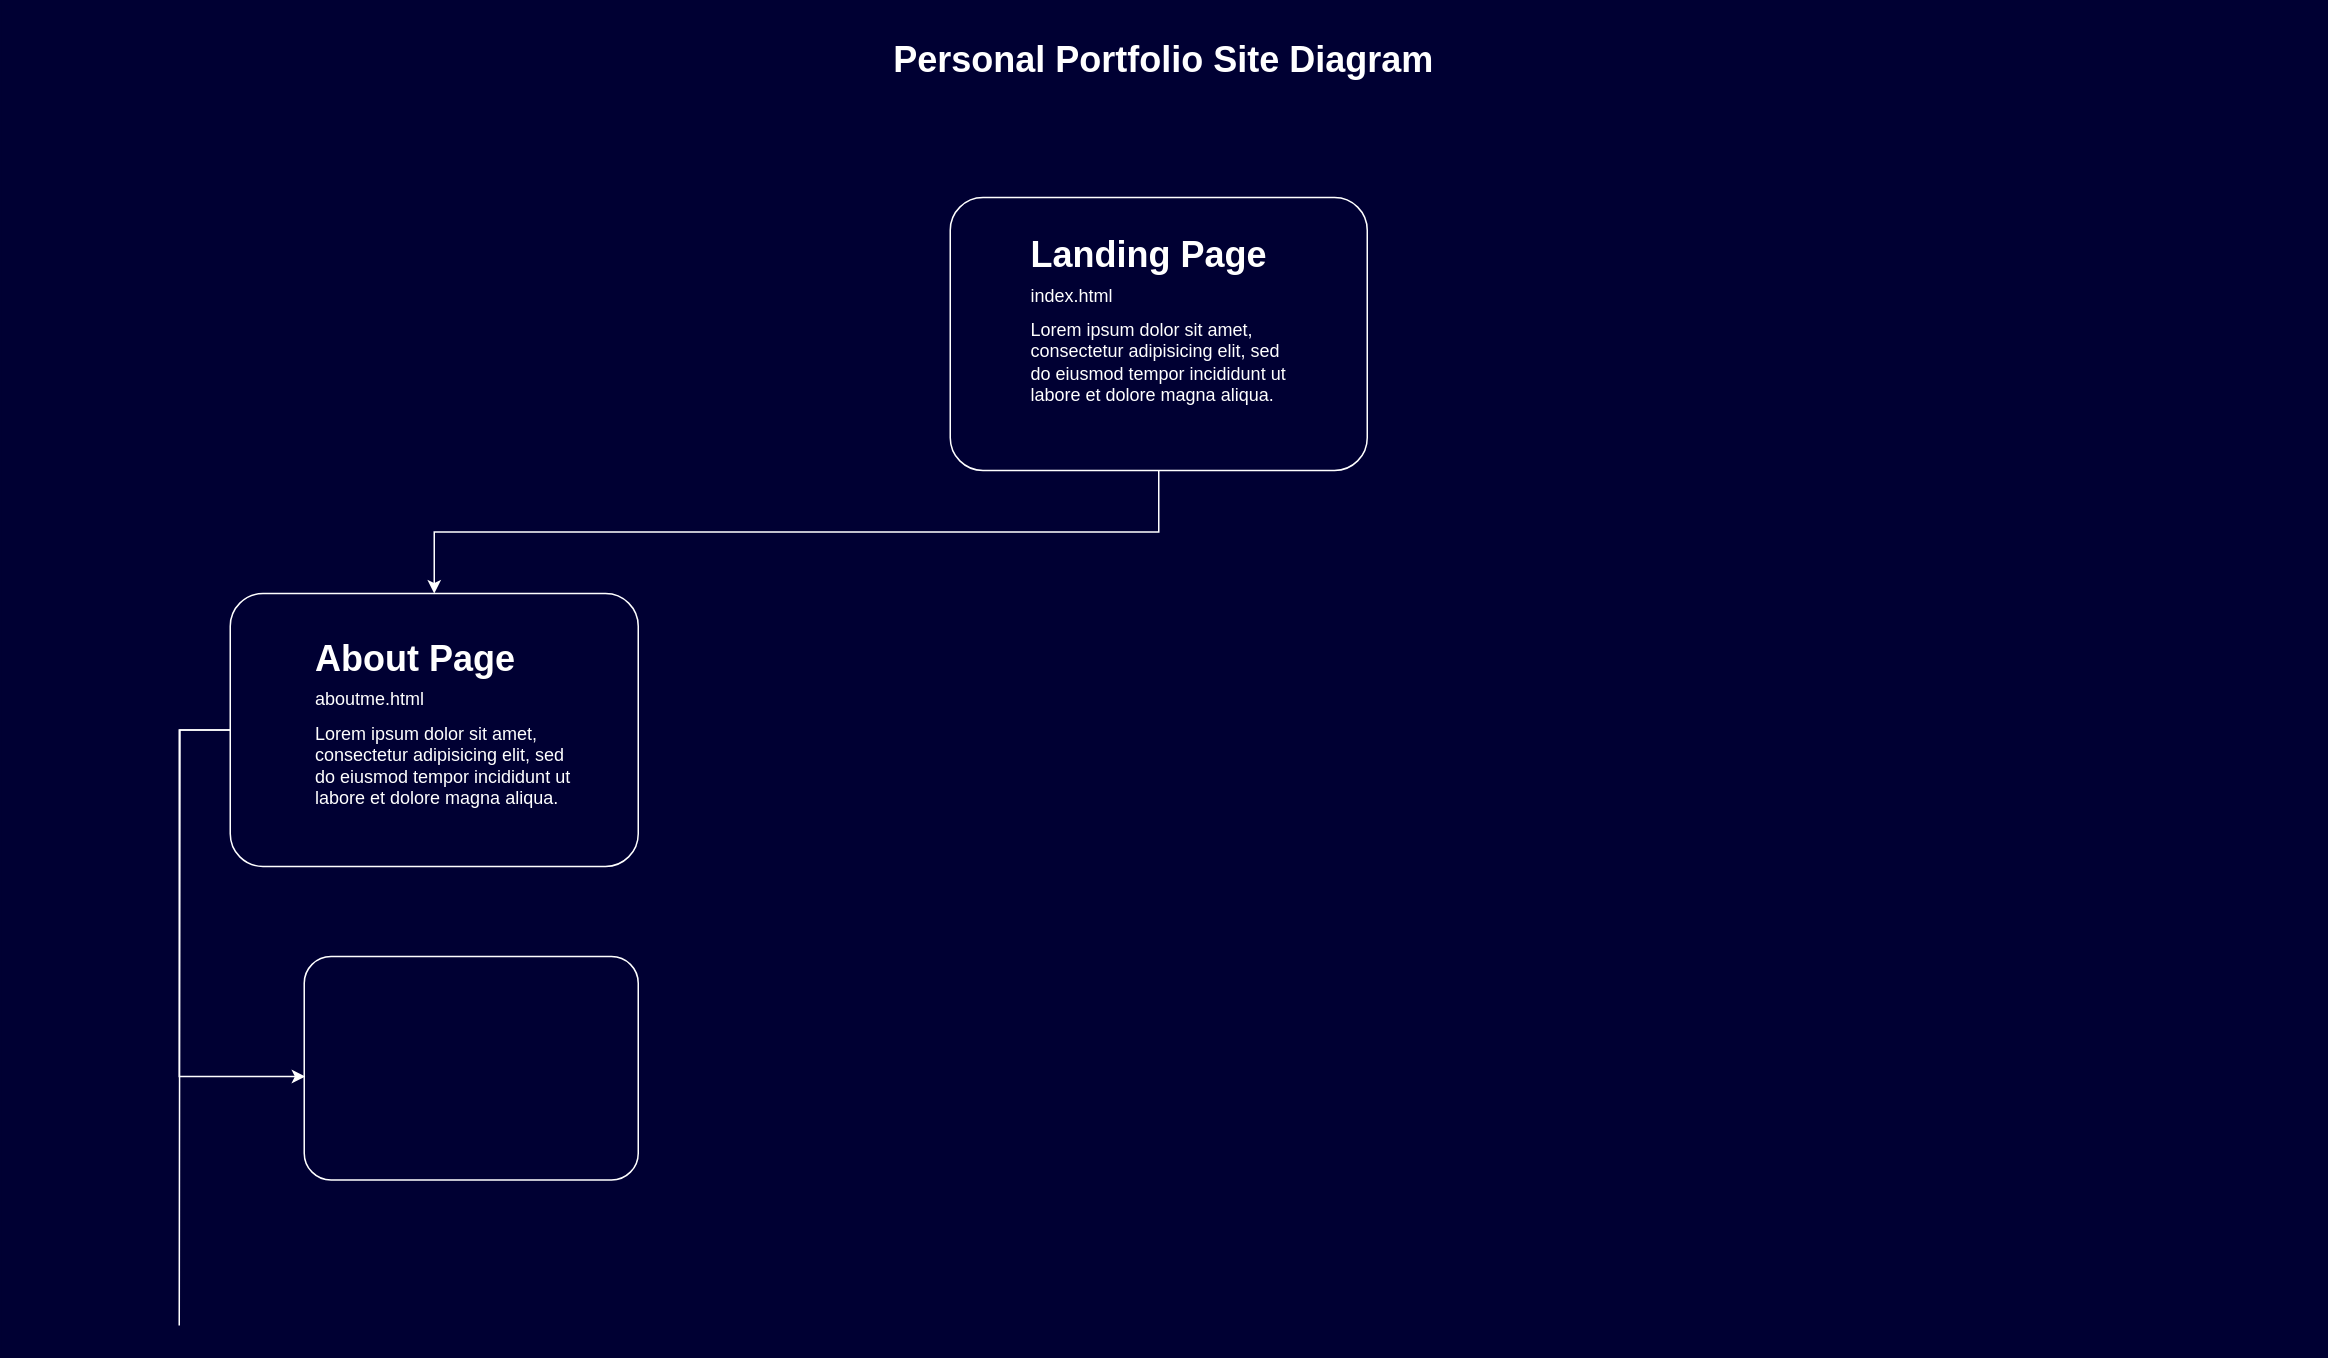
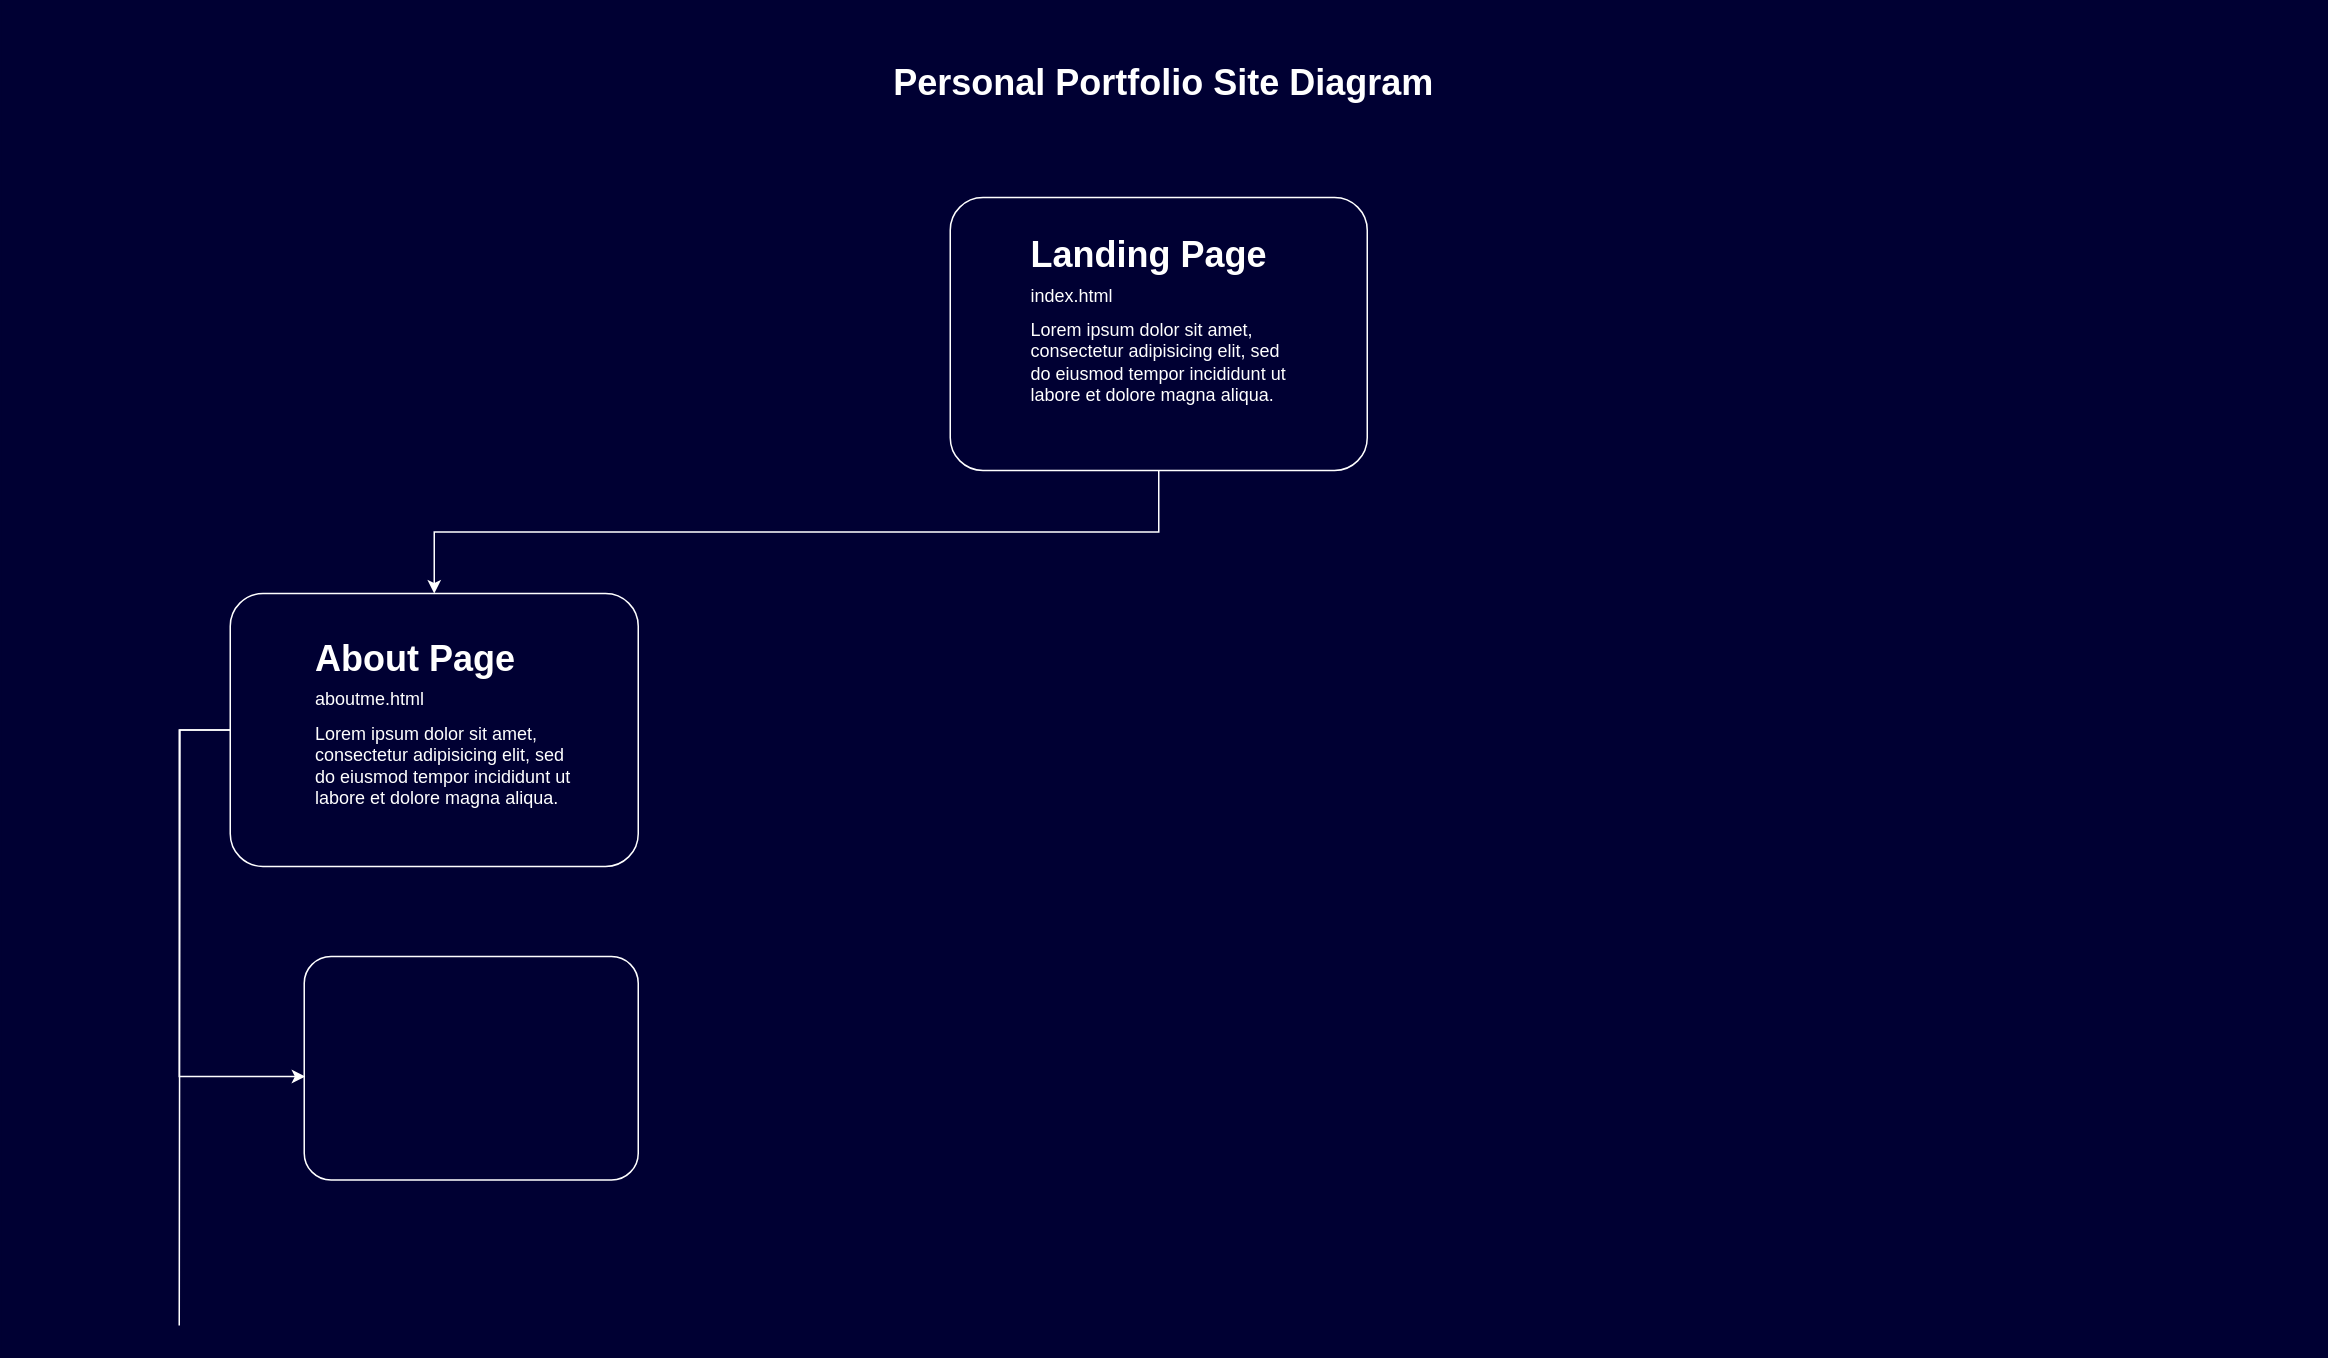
(1163, 61) -> (1163, 83)
